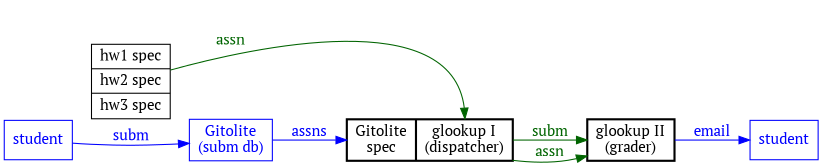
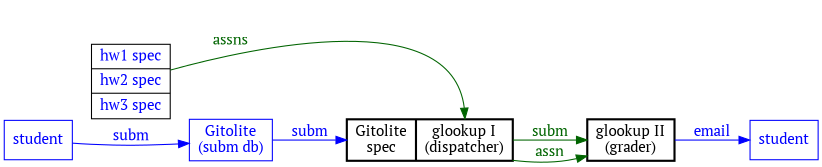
(231, 41) -> (231, 41)
(131, 82) -> (131, 82)
(310, 132) -> (310, 132)
